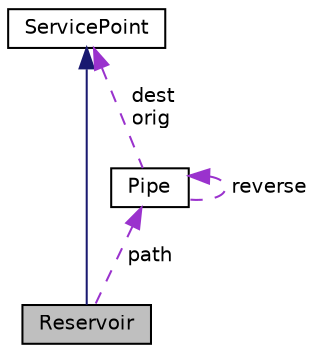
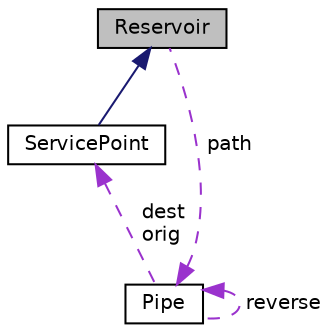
(87, 187) -> (119, 95)
